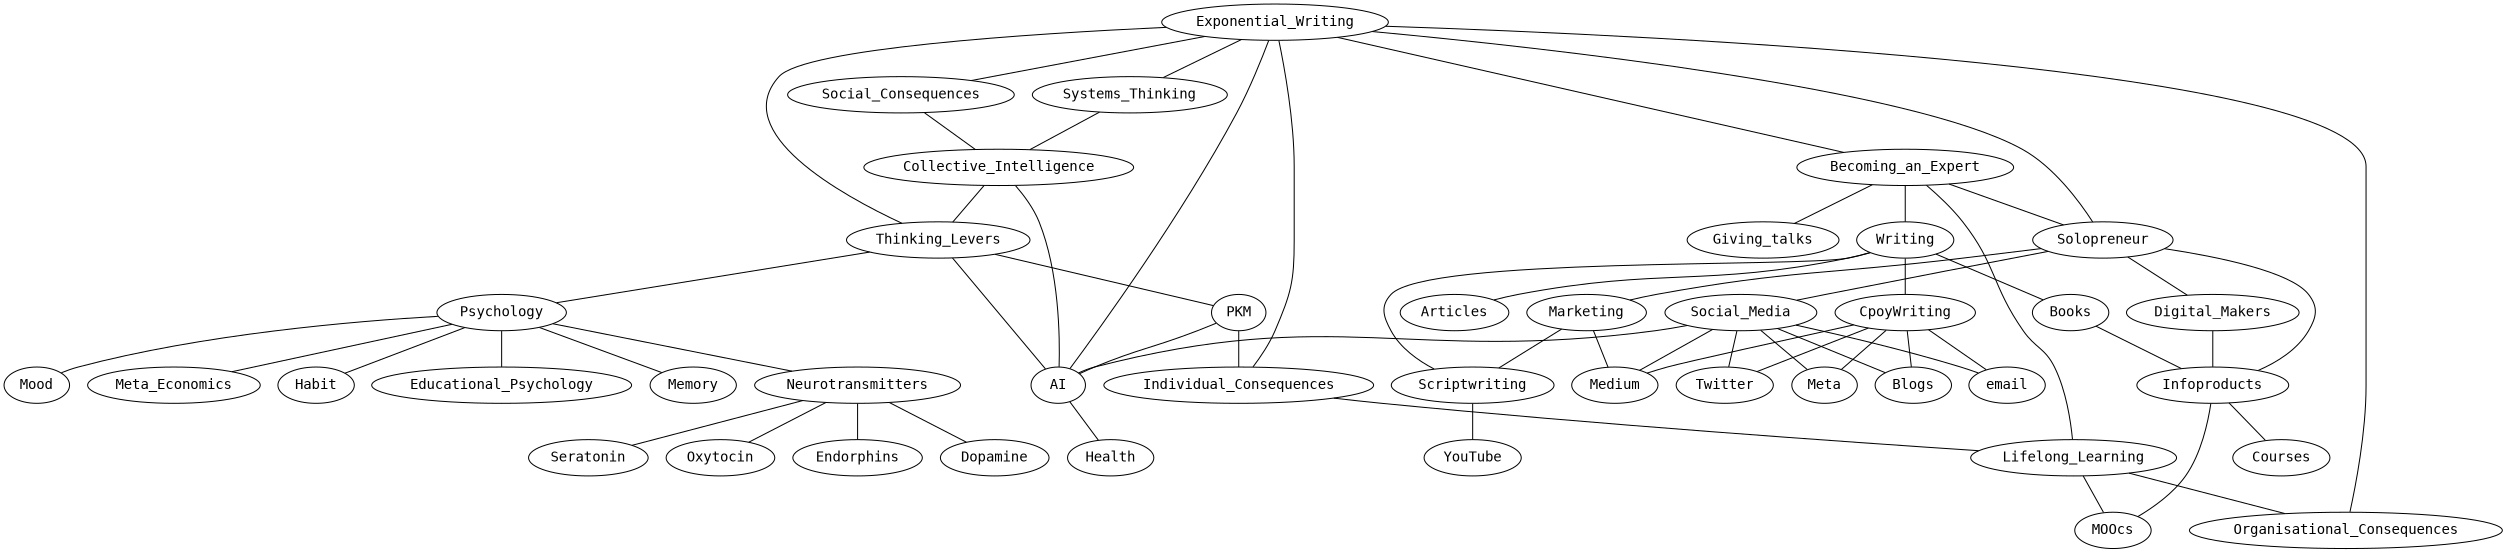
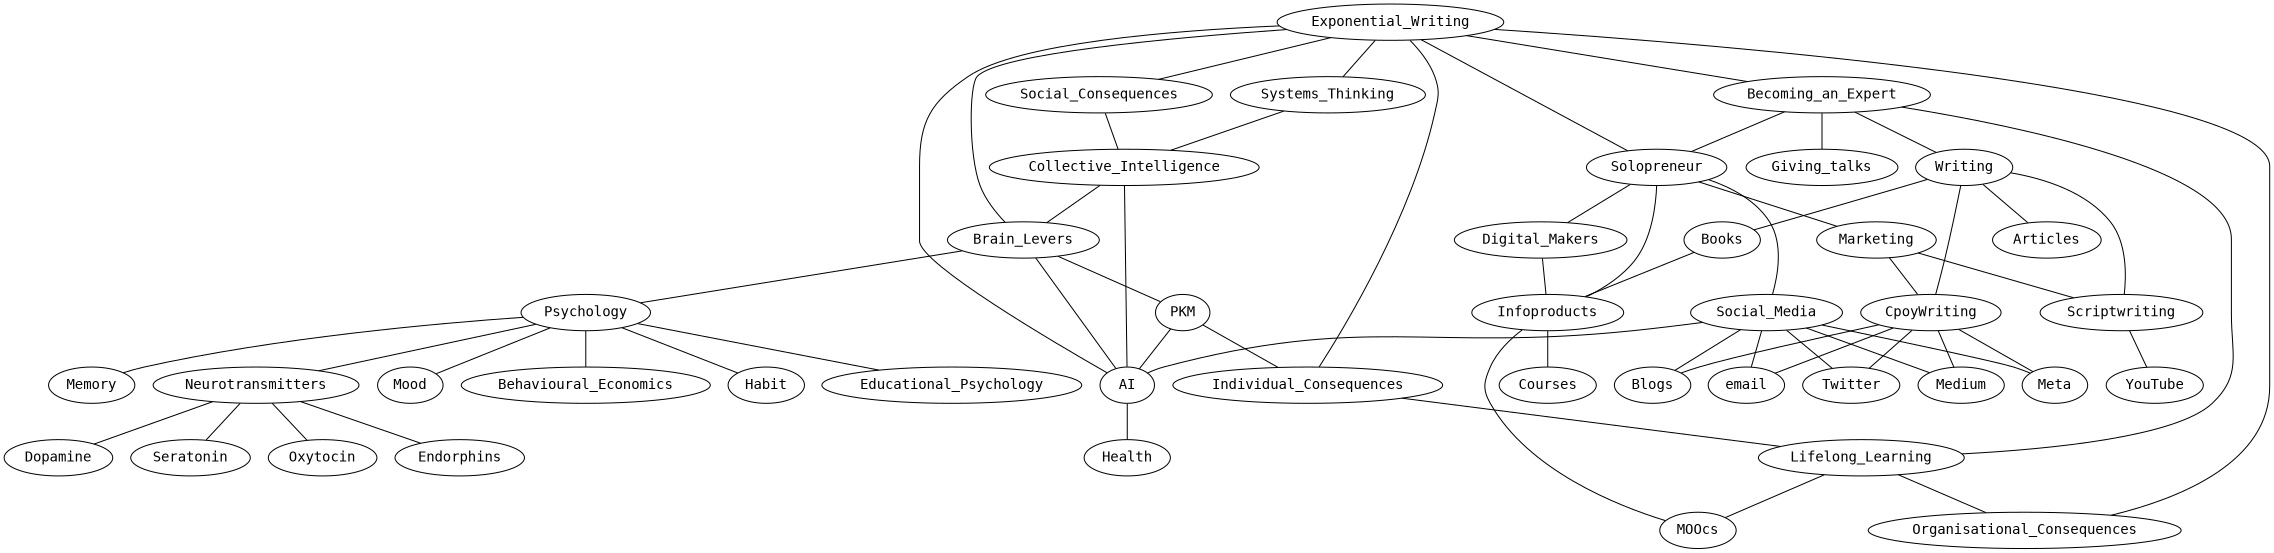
(938, 240) -> (1023, 240)
(1601, 349) -> (1904, 276)
(174, 385) -> (586, 385)
